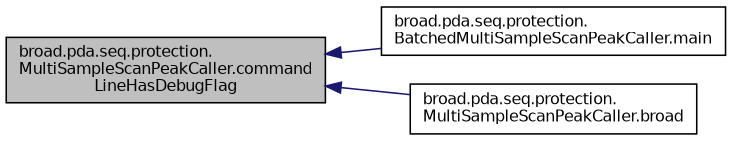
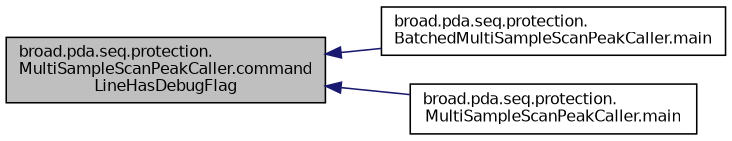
(553, 109) -> (553, 109)
